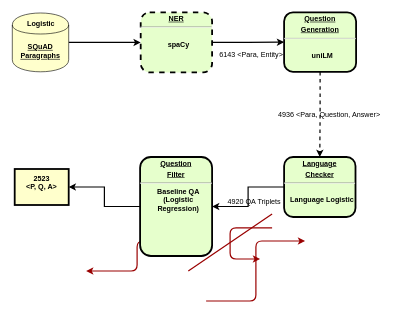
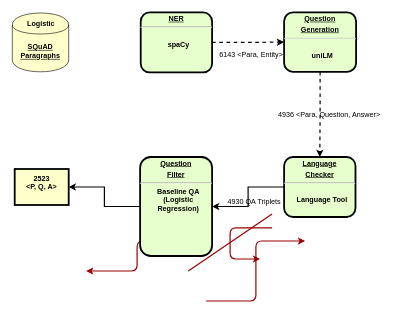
(102, 42) -> none
(176, 42) -> (176, 42)
(246, 42) -> (246, 42)
(320, 157) -> (320, 157)
(254, 202) -> (254, 202)
